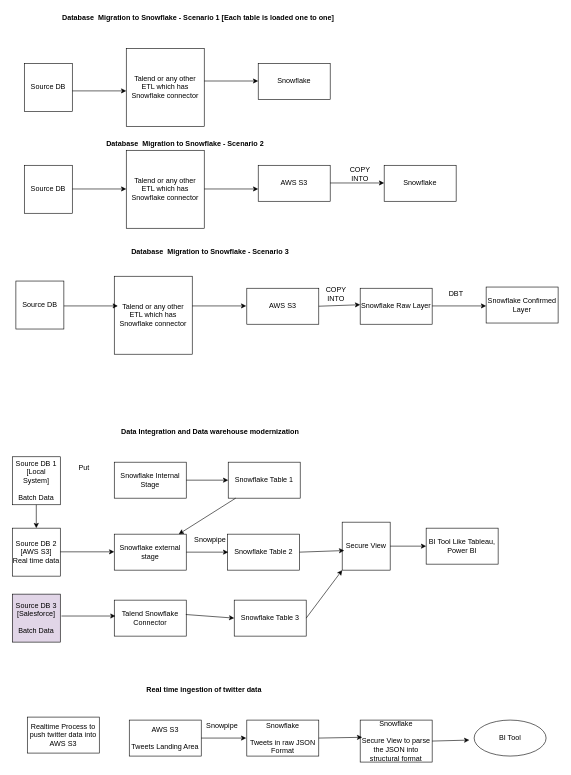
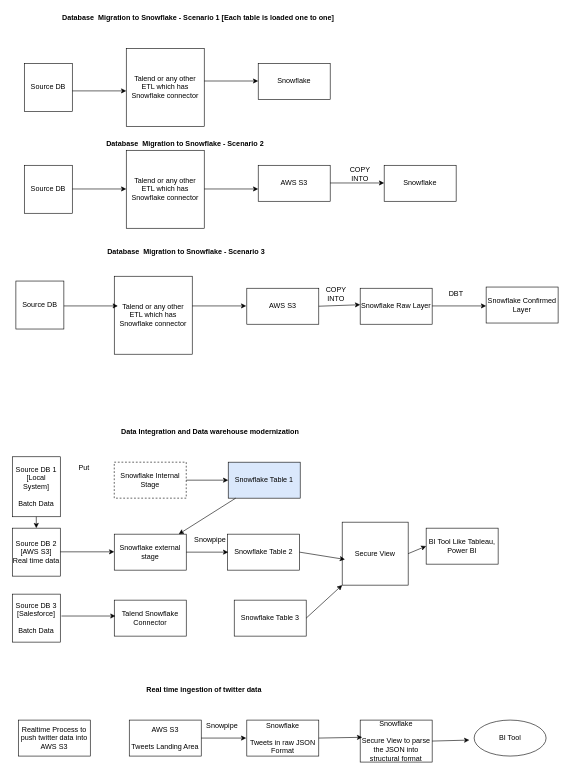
(210, 252) -> (186, 252)
(150, 480) -> (150, 480)
(264, 480) -> (264, 480)
(36, 481) -> (36, 487)
(366, 546) -> (375, 554)
(208, 616) -> none
(36, 618) -> (36, 618)
(63, 735) -> (54, 738)
